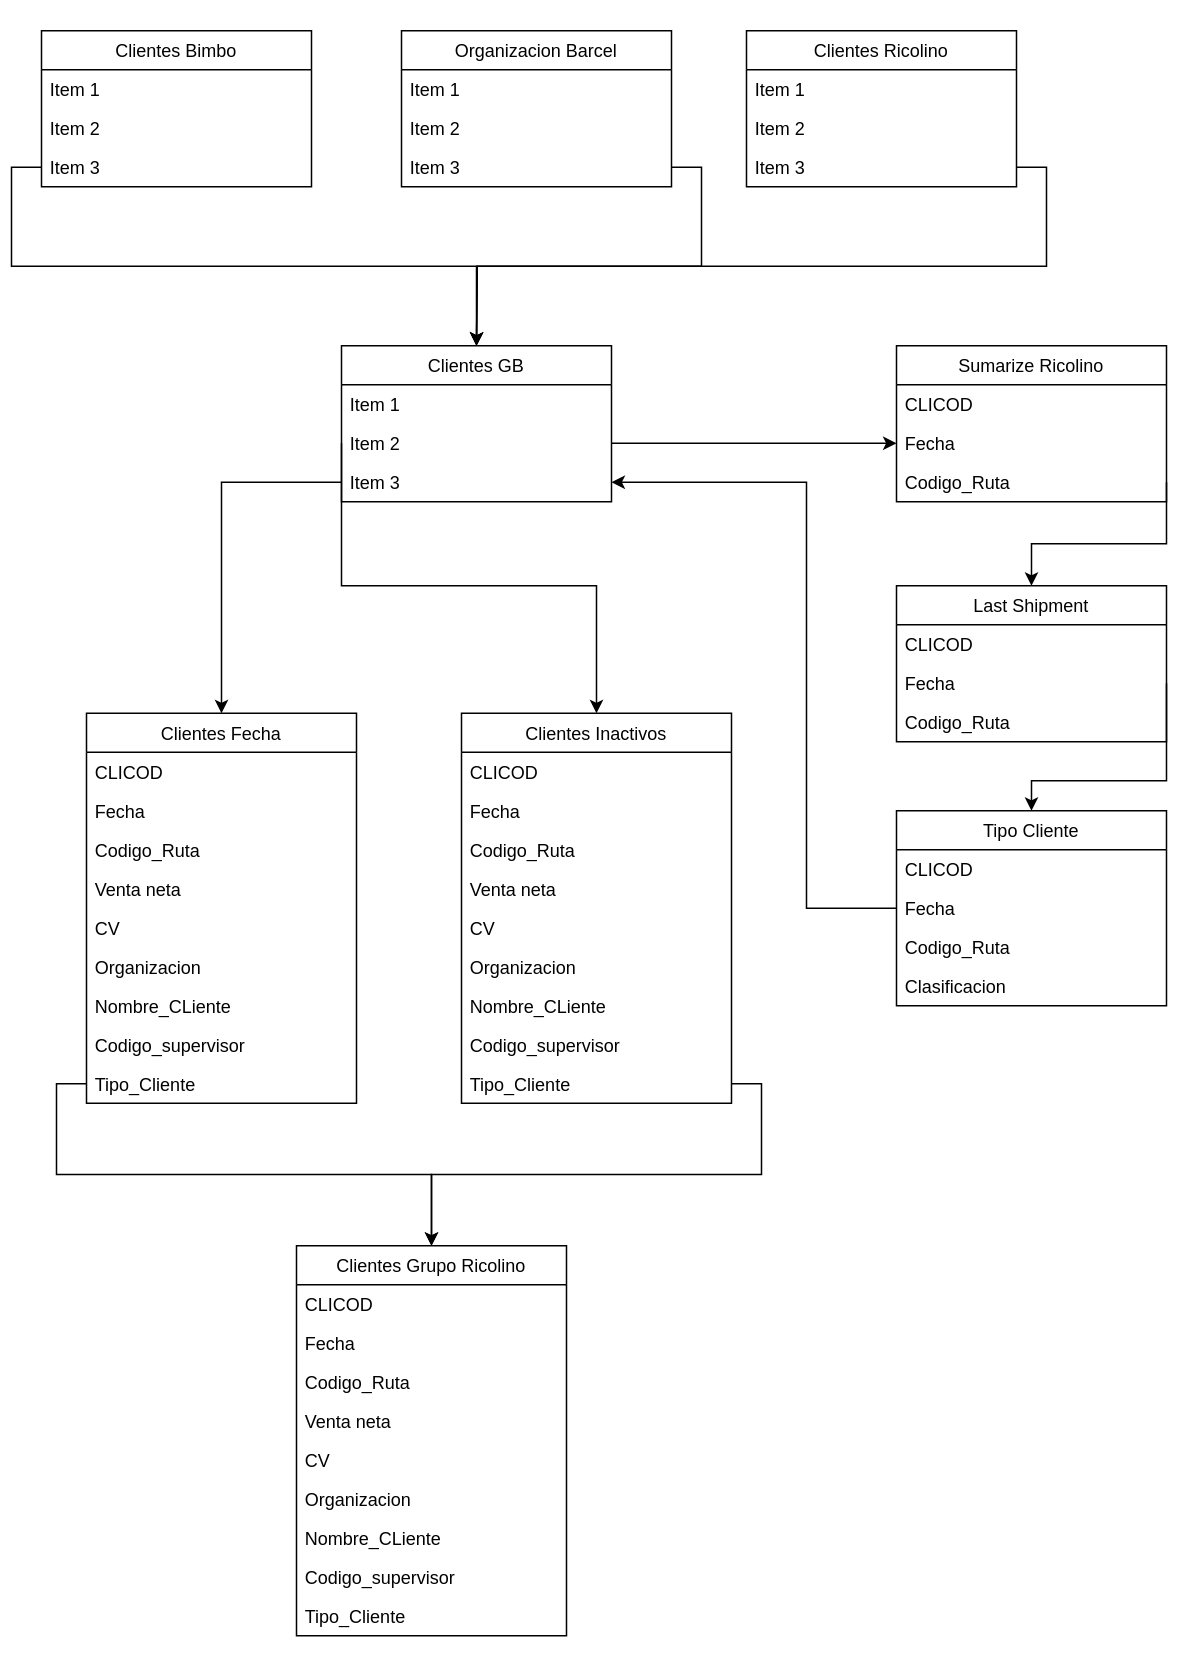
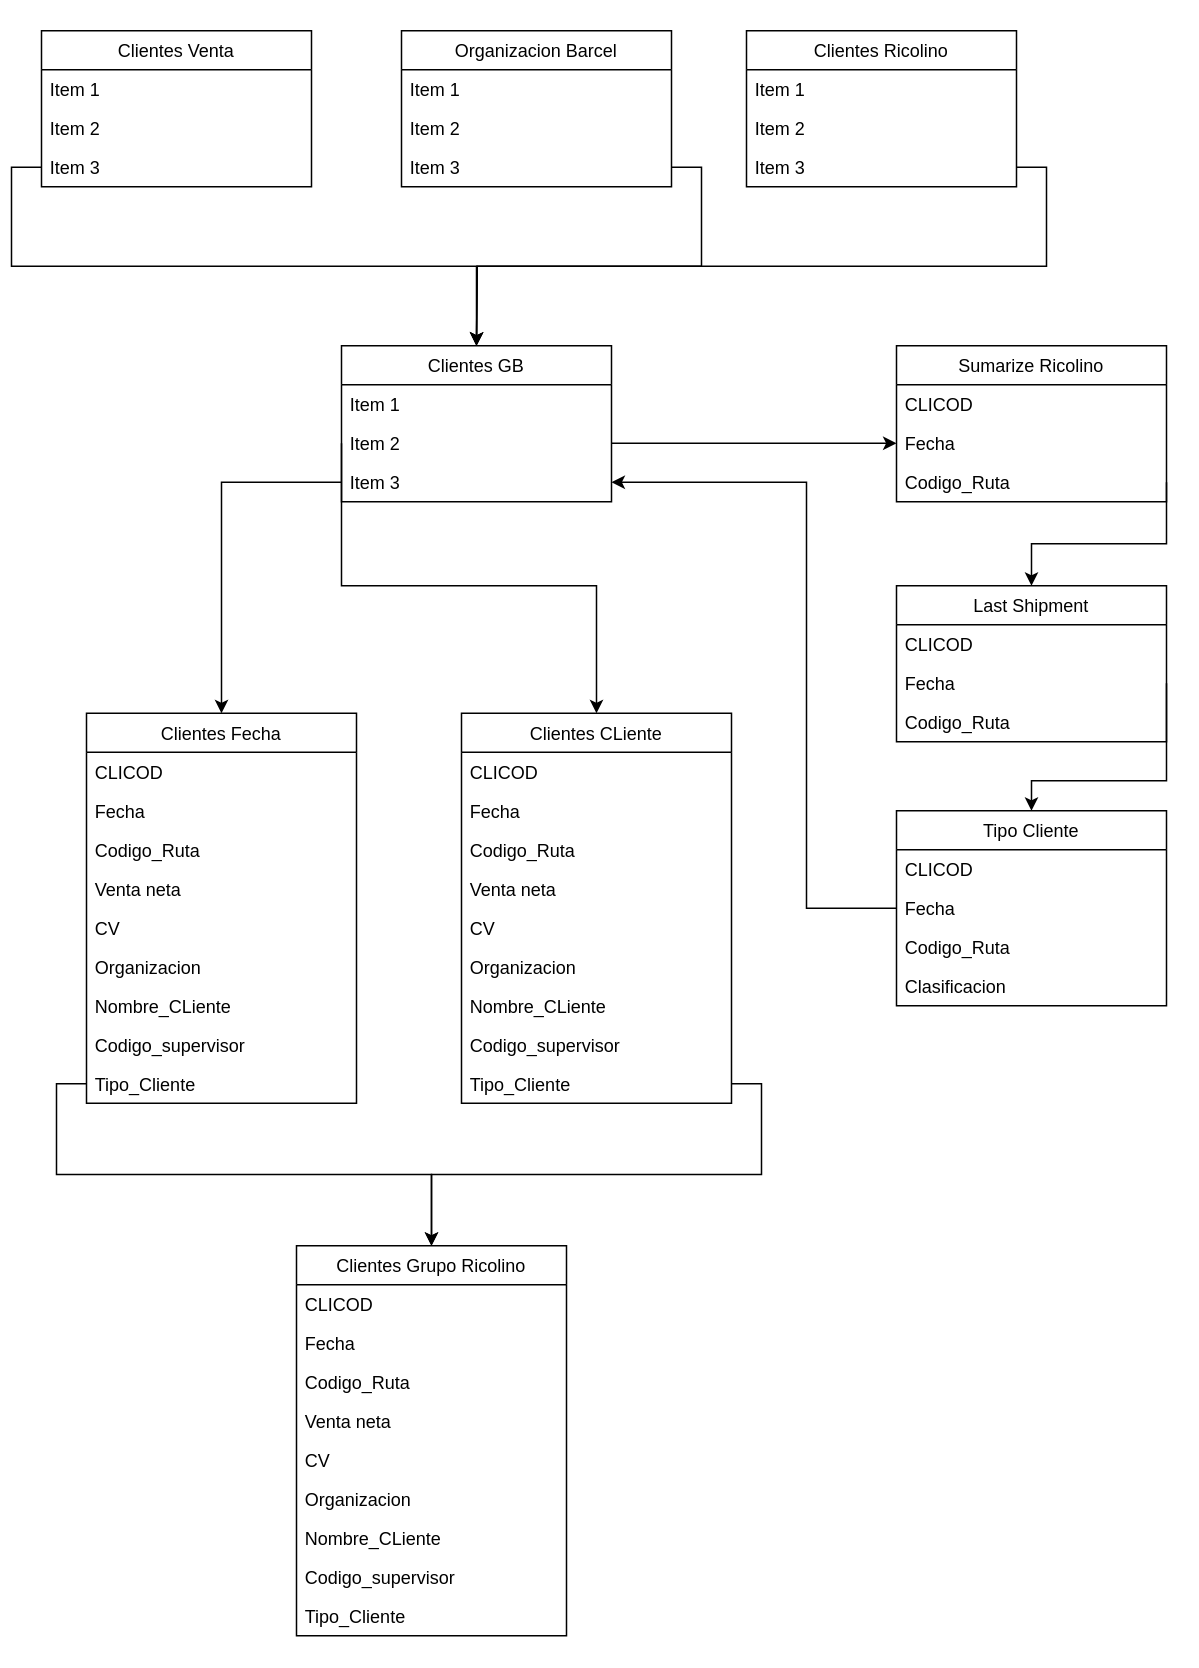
(176, 51) -> (176, 51)
(596, 734) -> (596, 734)
